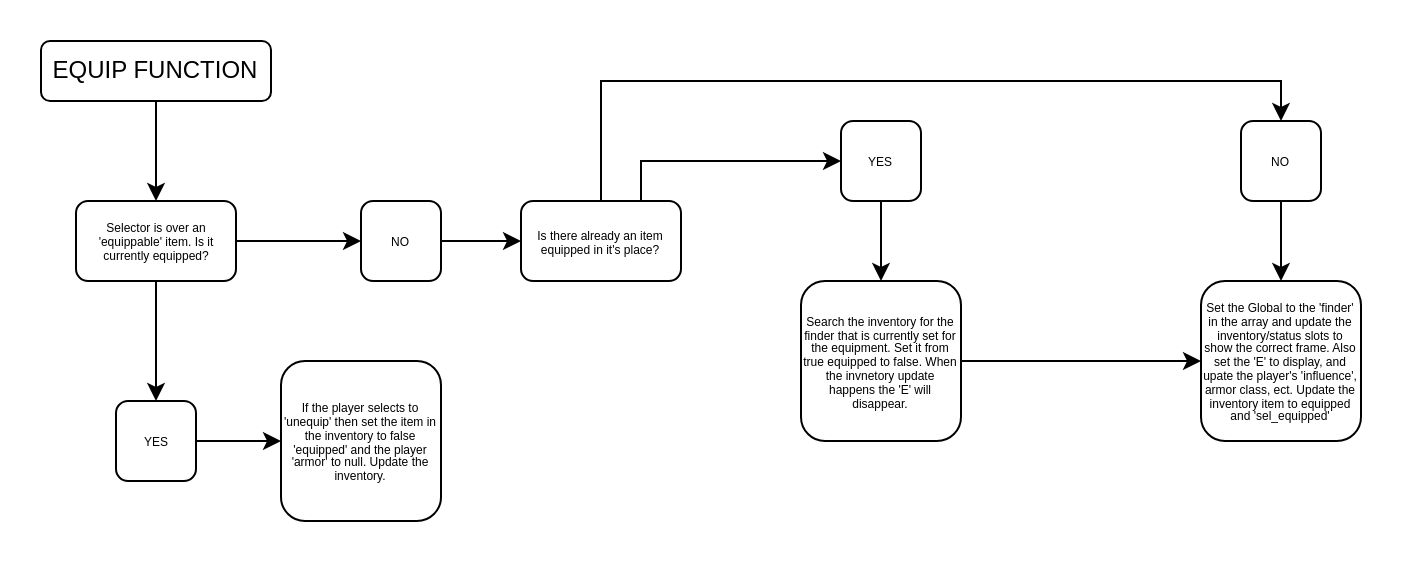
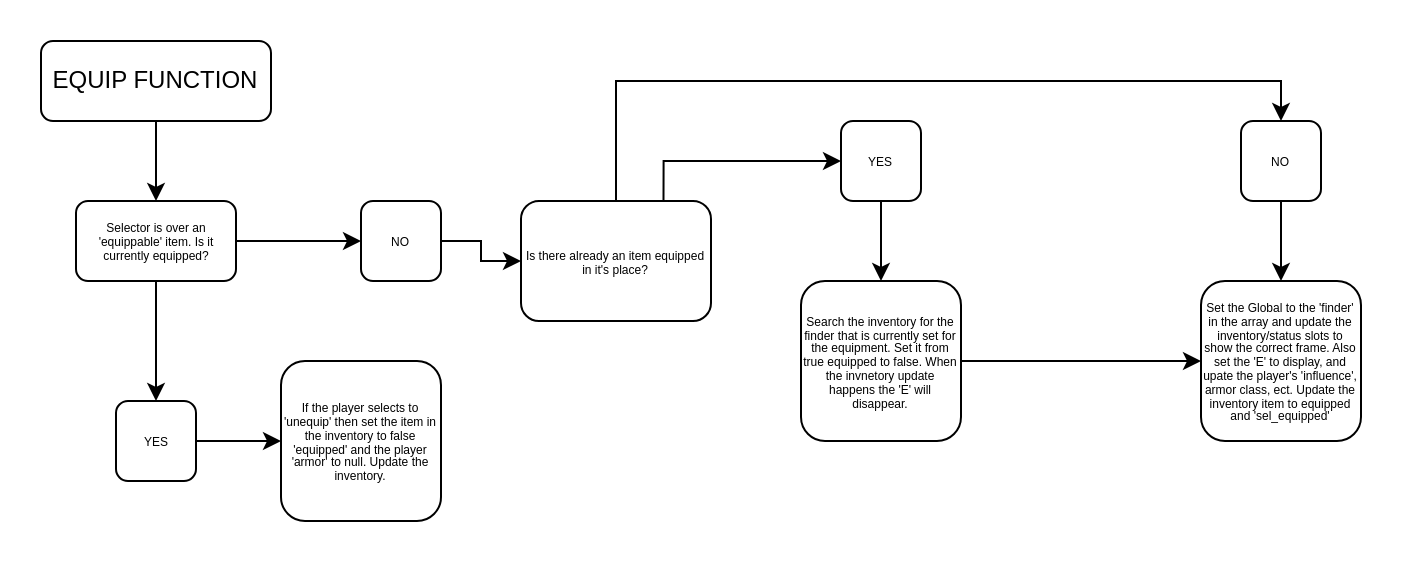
(156, 71) -> (156, 81)
(601, 241) -> (616, 261)
